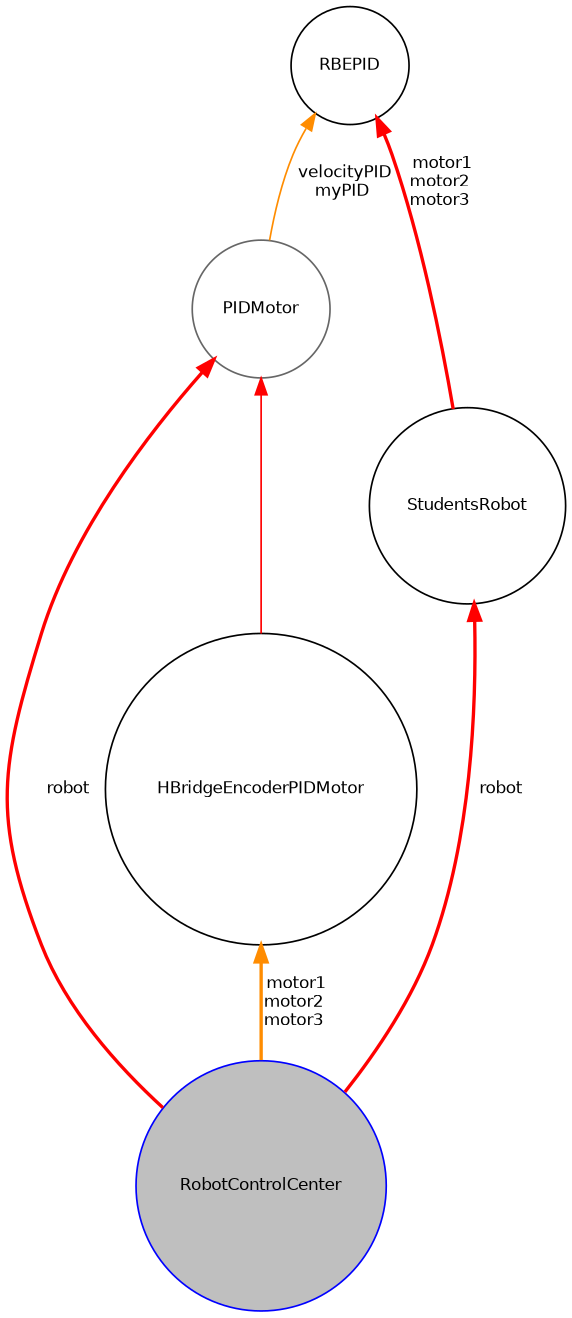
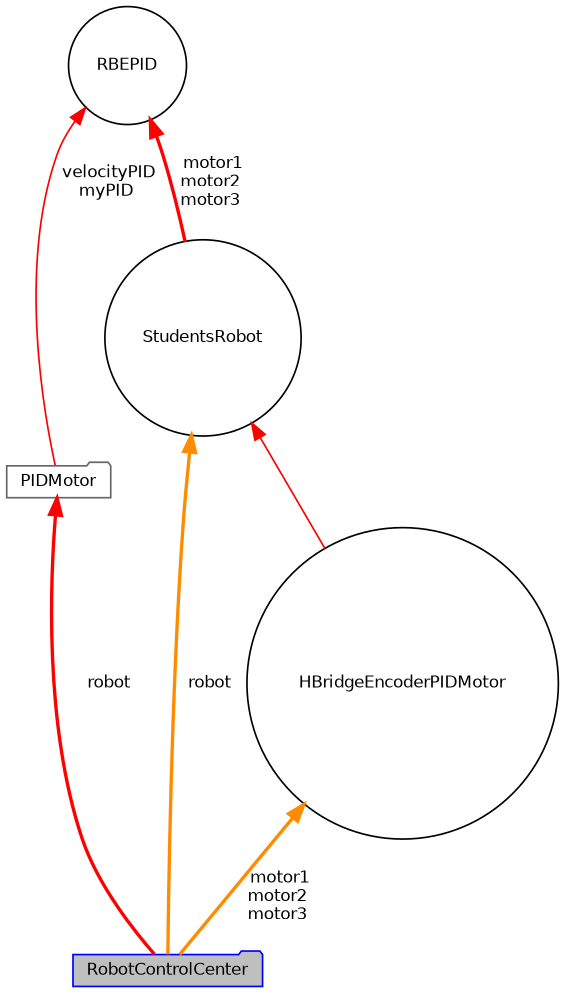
(283, 183) -> (36, 290)
(261, 309) -> (59, 482)
(261, 514) -> (293, 493)
(454, 869) -> (174, 703)
(261, 1186) -> (168, 971)
